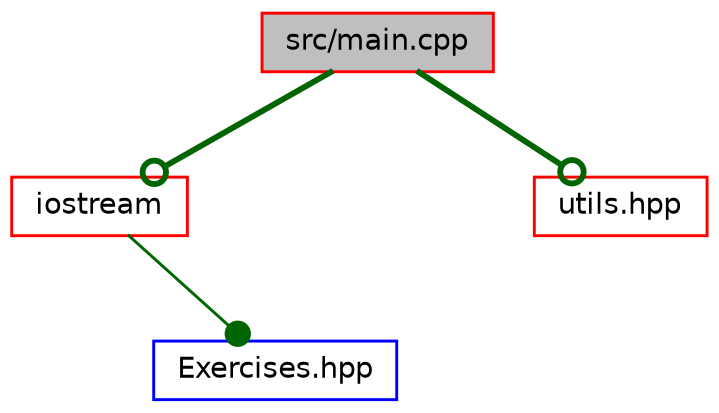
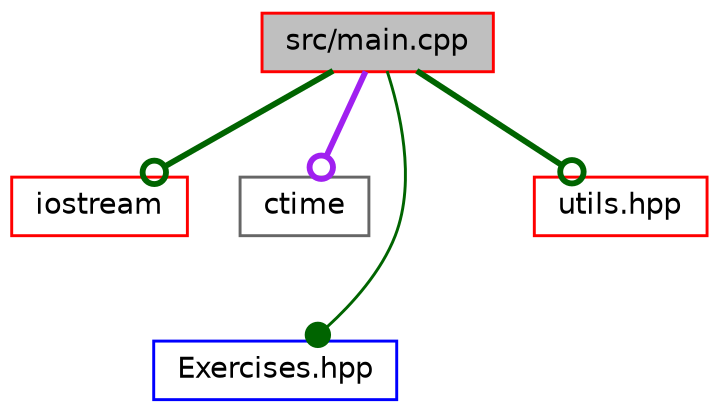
none -> (304, 206)
(178, 280) -> (402, 210)
